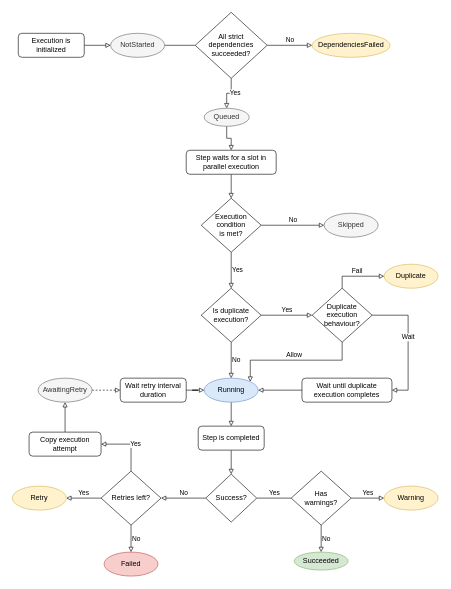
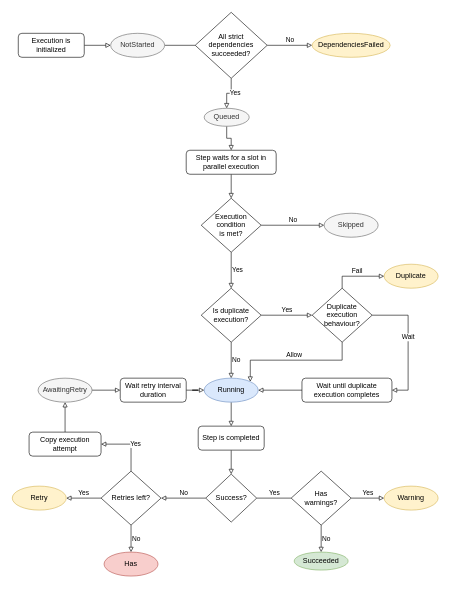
(103, 390) -> (103, 390)
(131, 564) -> (131, 564)
